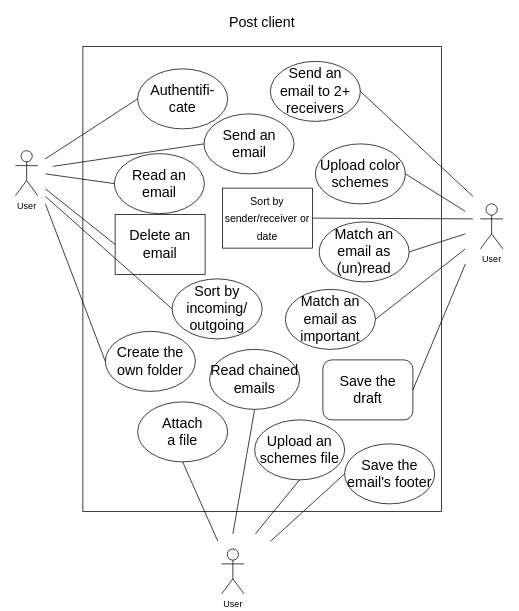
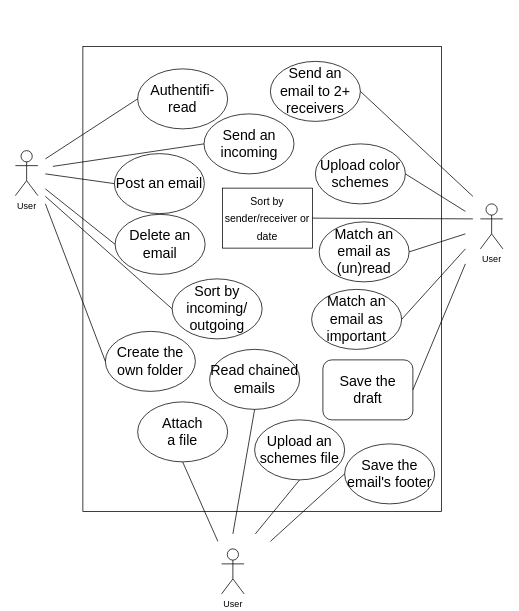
(262, 23) -> none
(183, 99) -> (183, 99)
(249, 144) -> (249, 144)
(159, 183) -> (159, 183)
(160, 244) -> (160, 244)
(330, 319) -> (357, 319)
